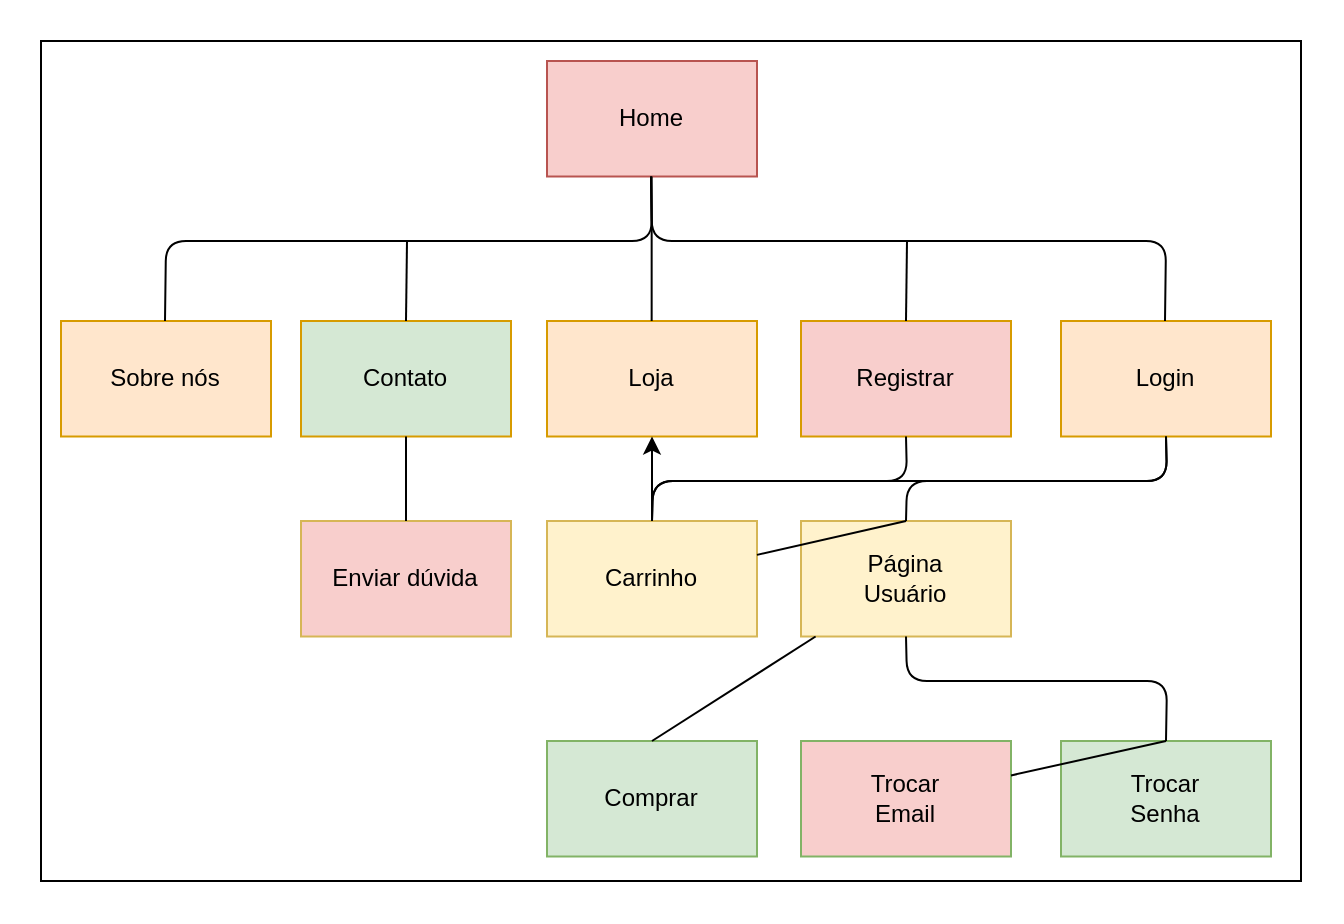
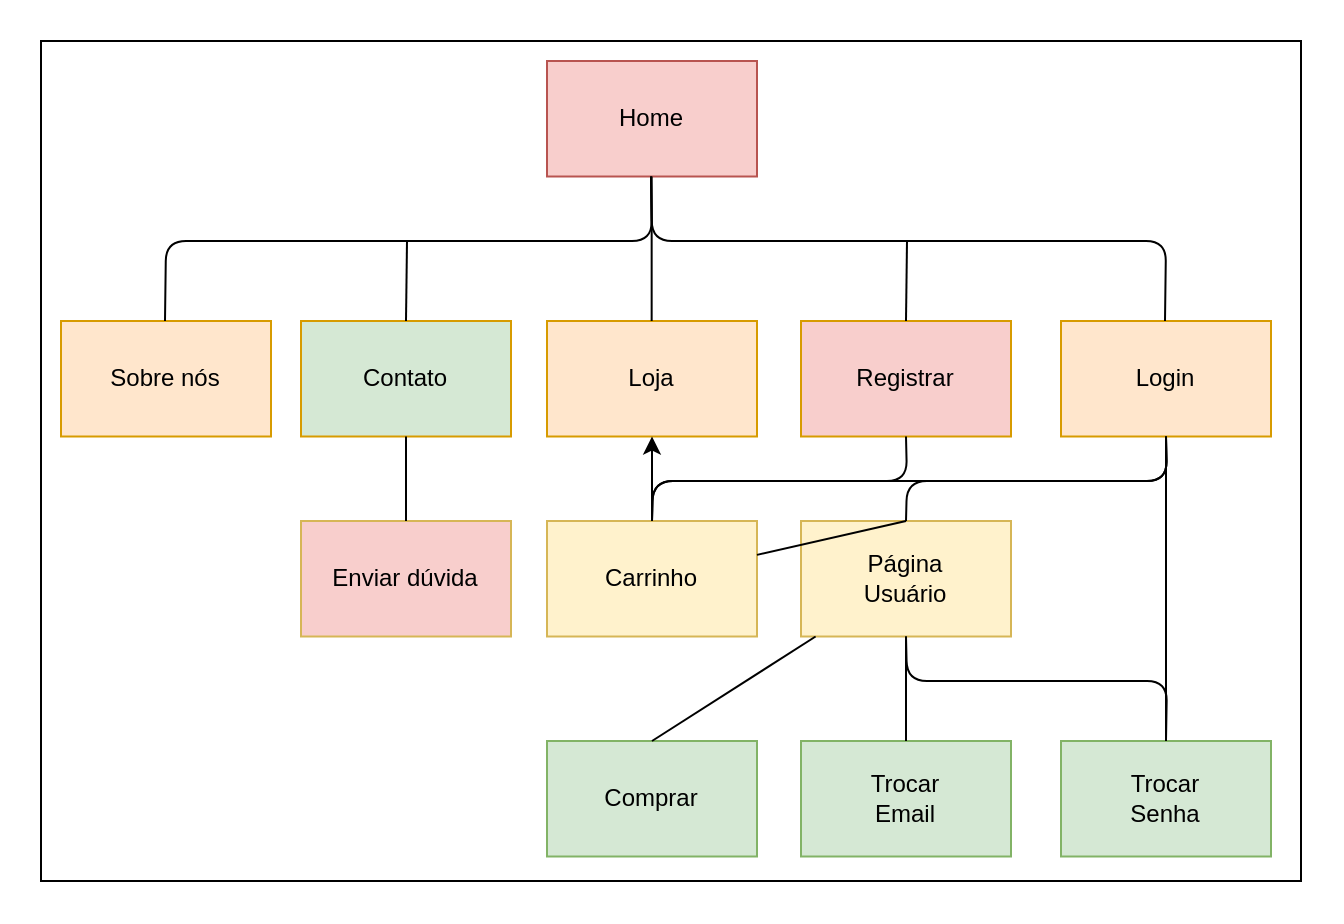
none -> (906, 705)
(1088, 758) -> (1166, 582)
(906, 799) -> (906, 799)
